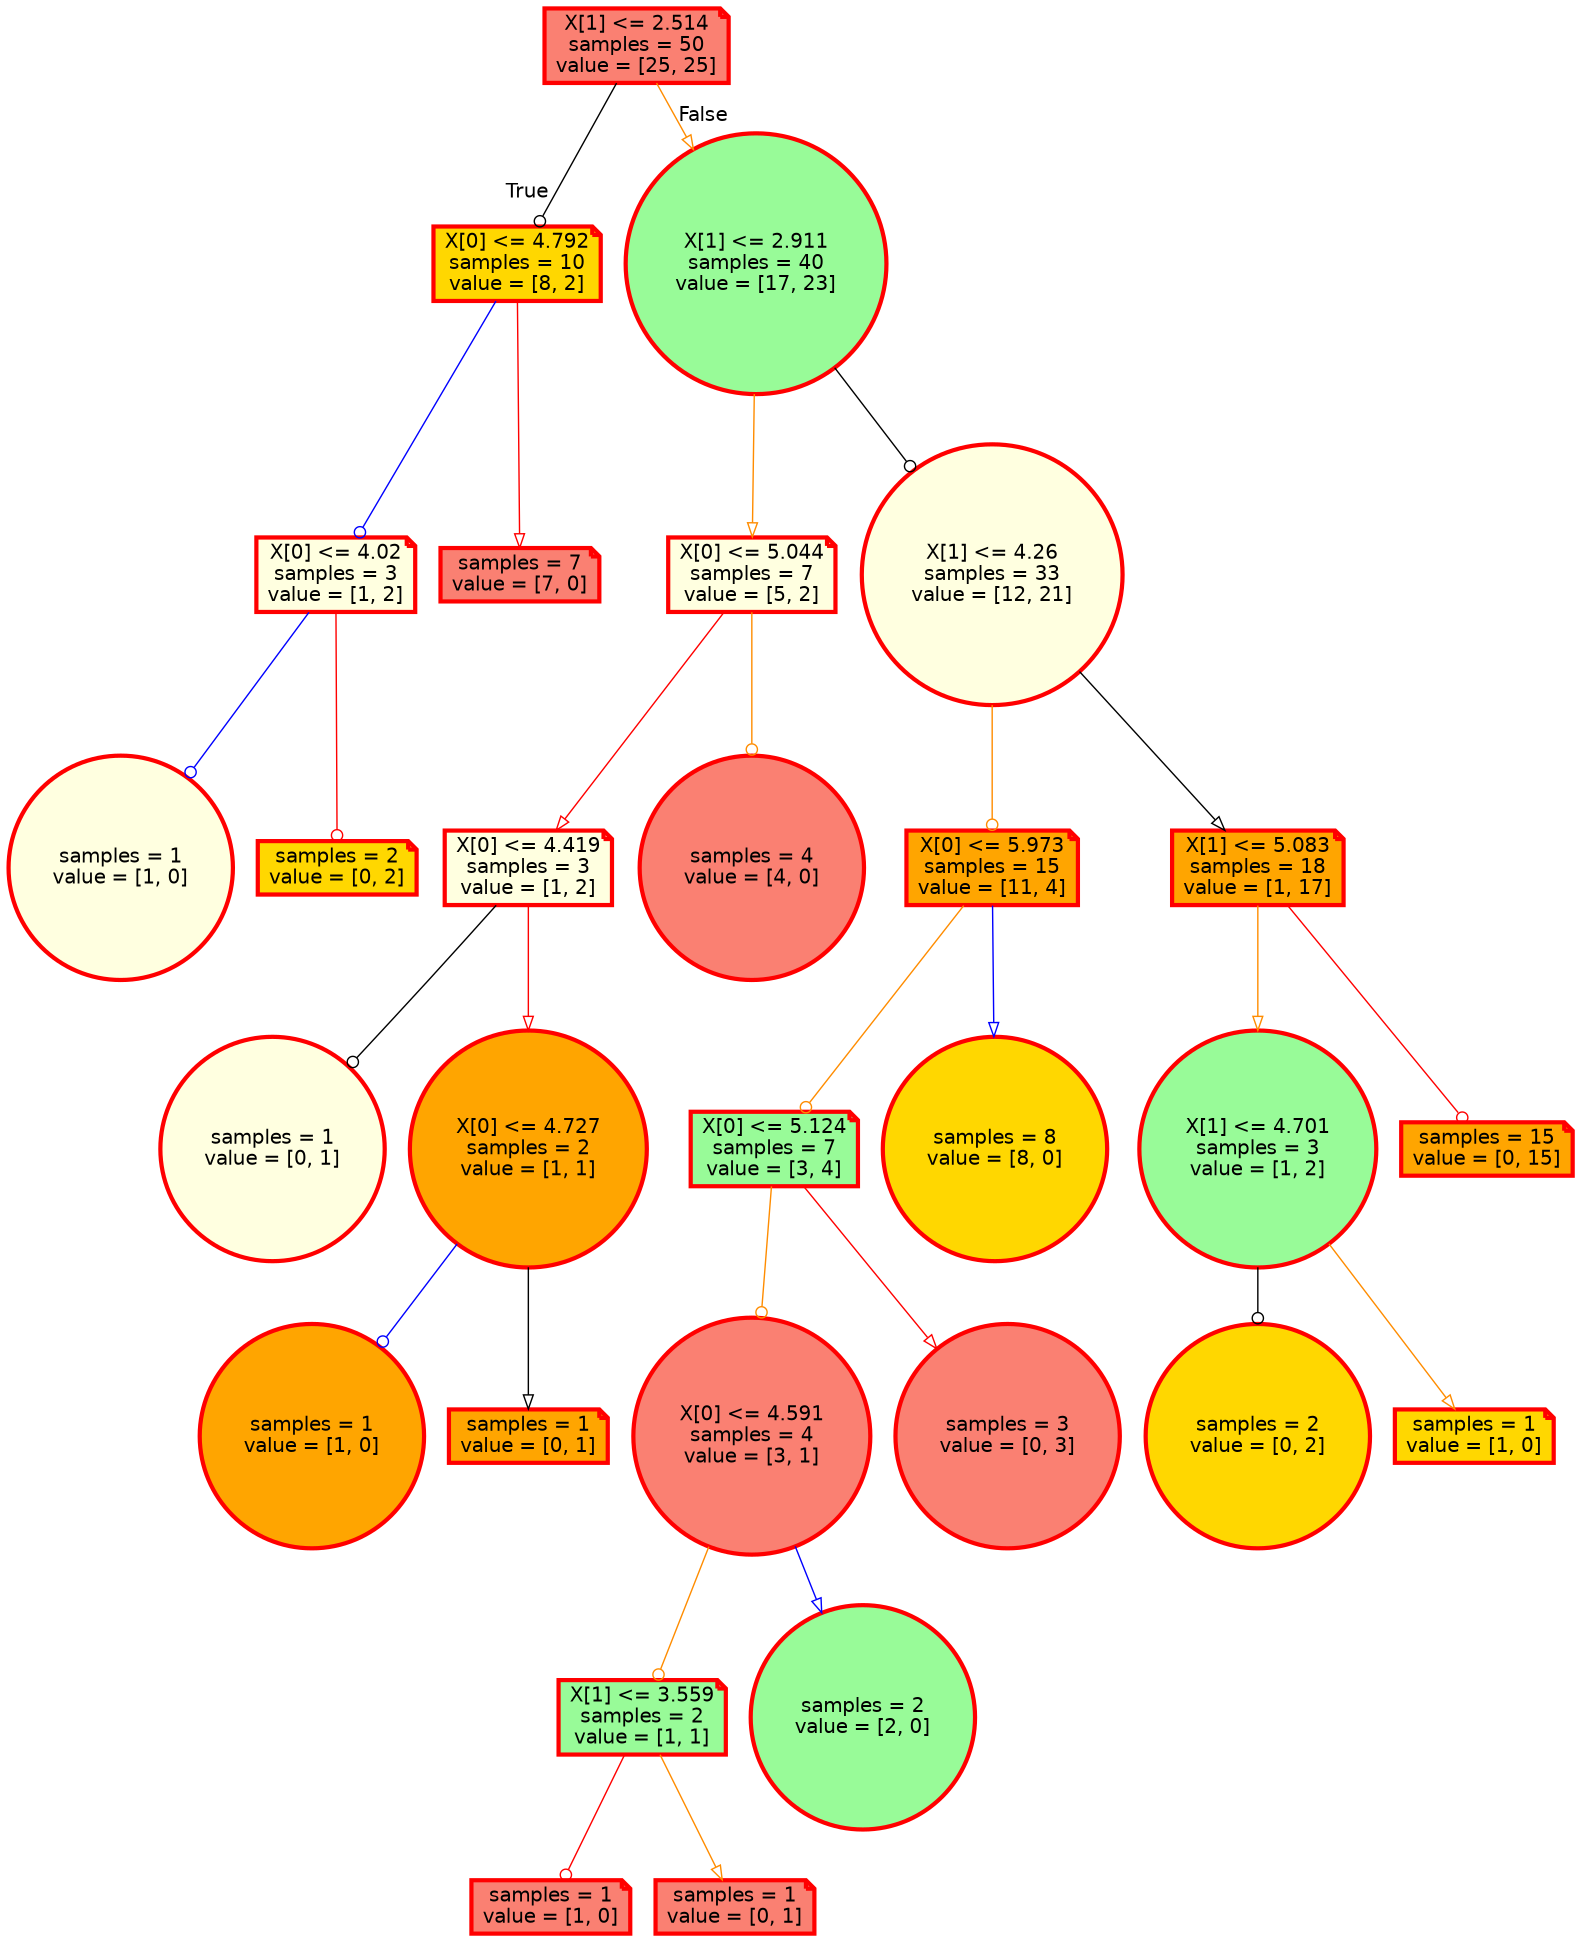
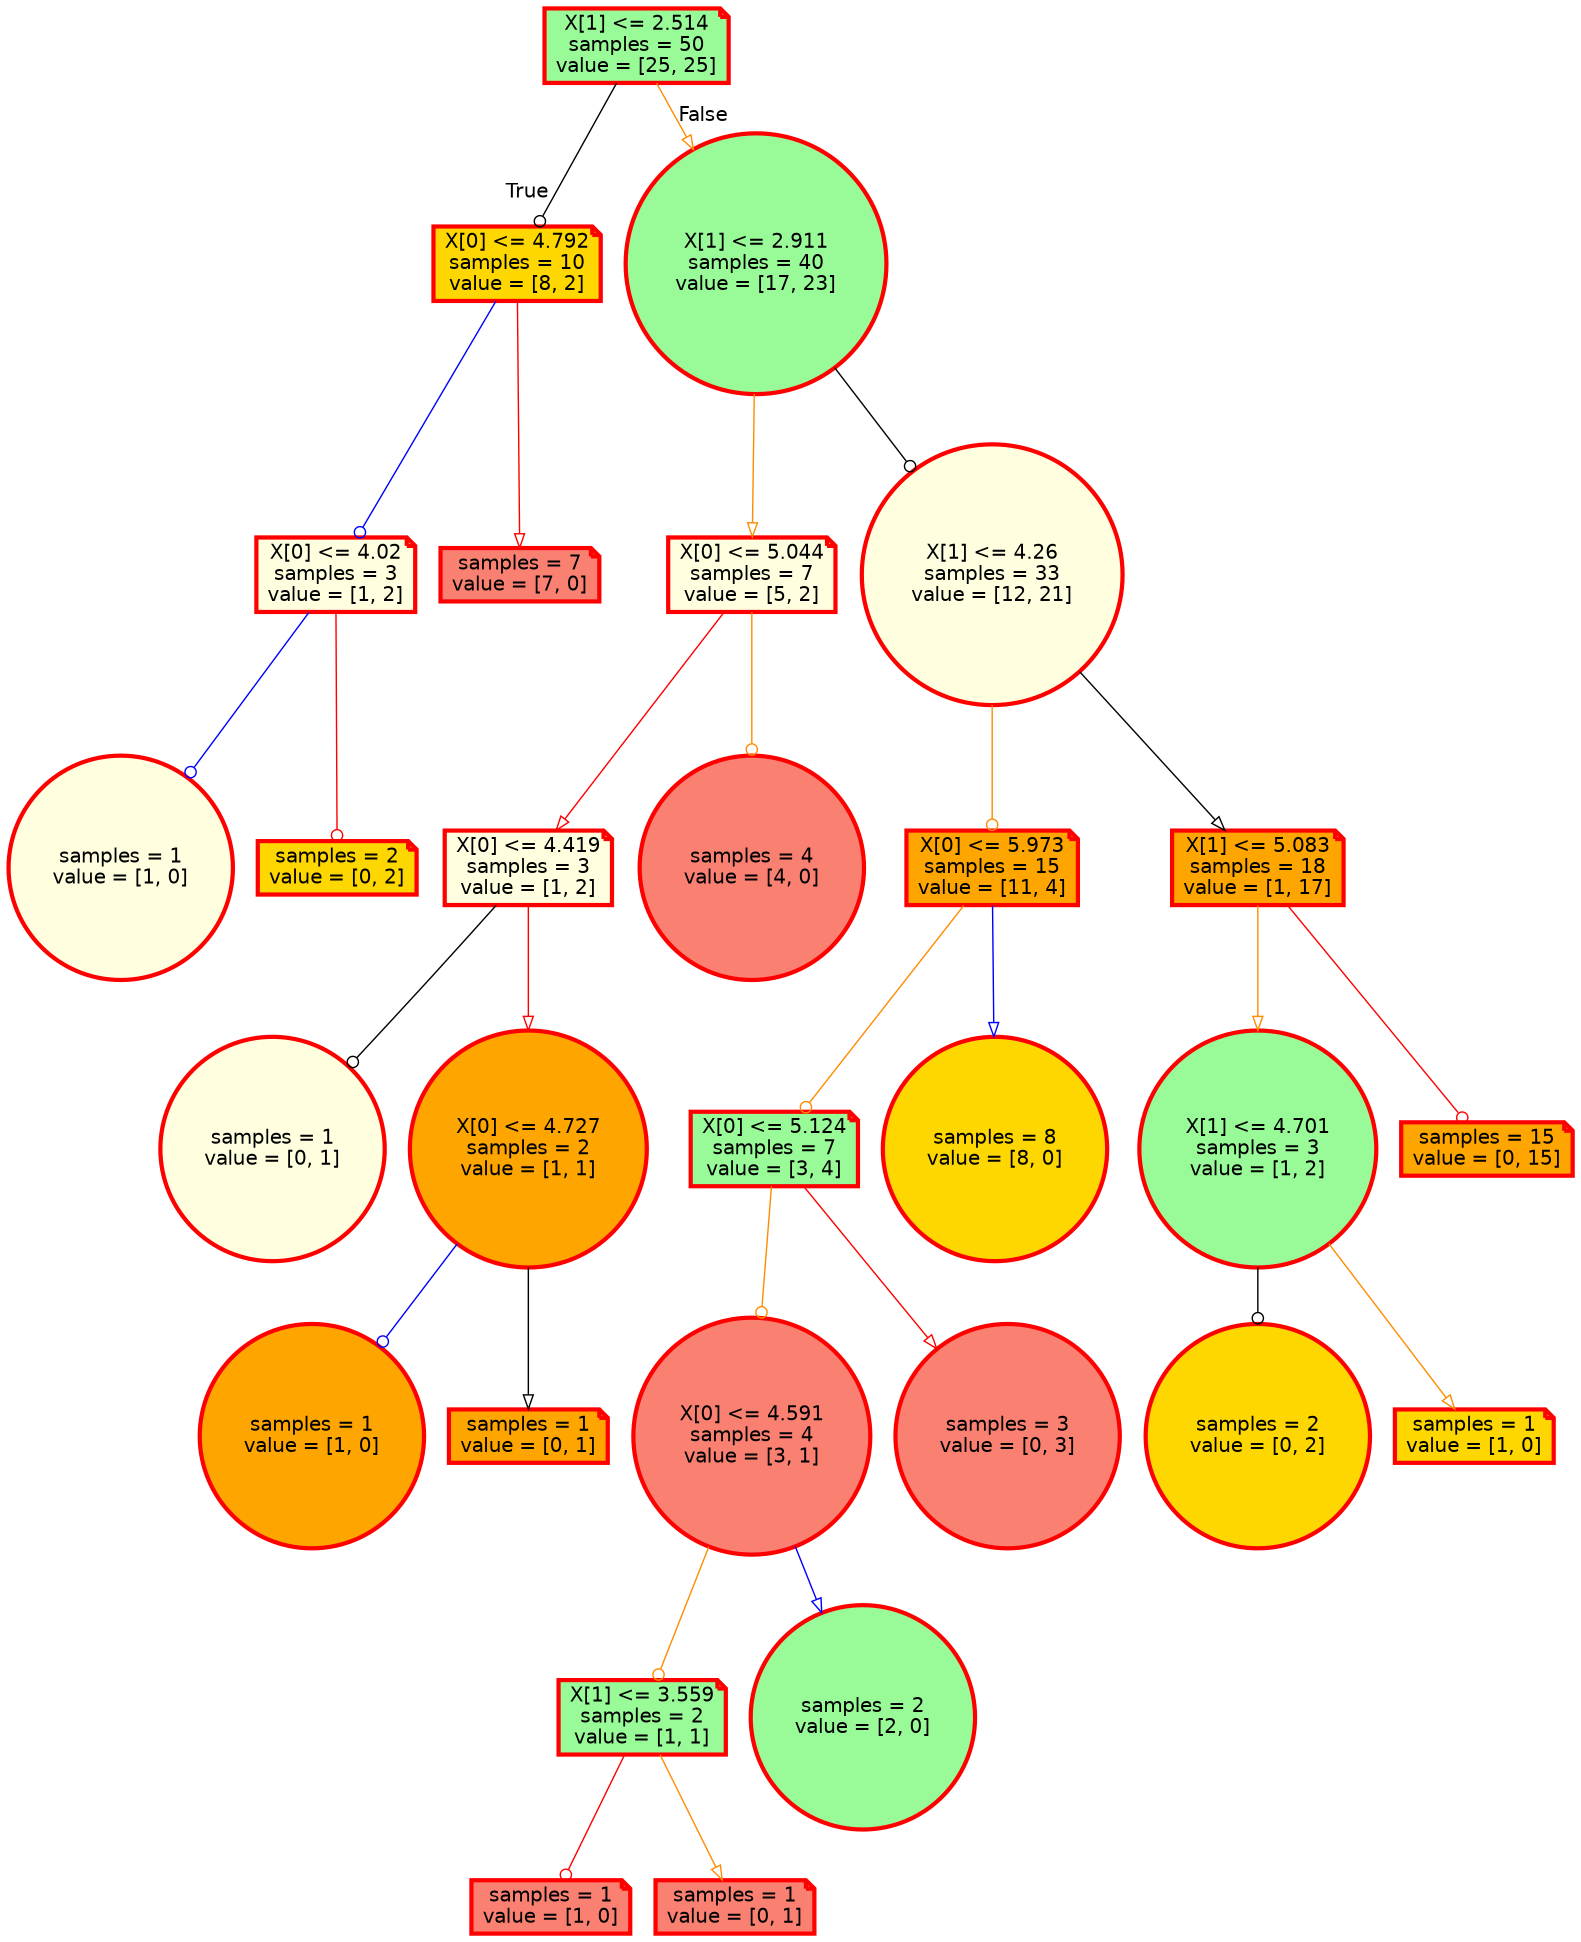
(637, 46) -> (637, 46)
